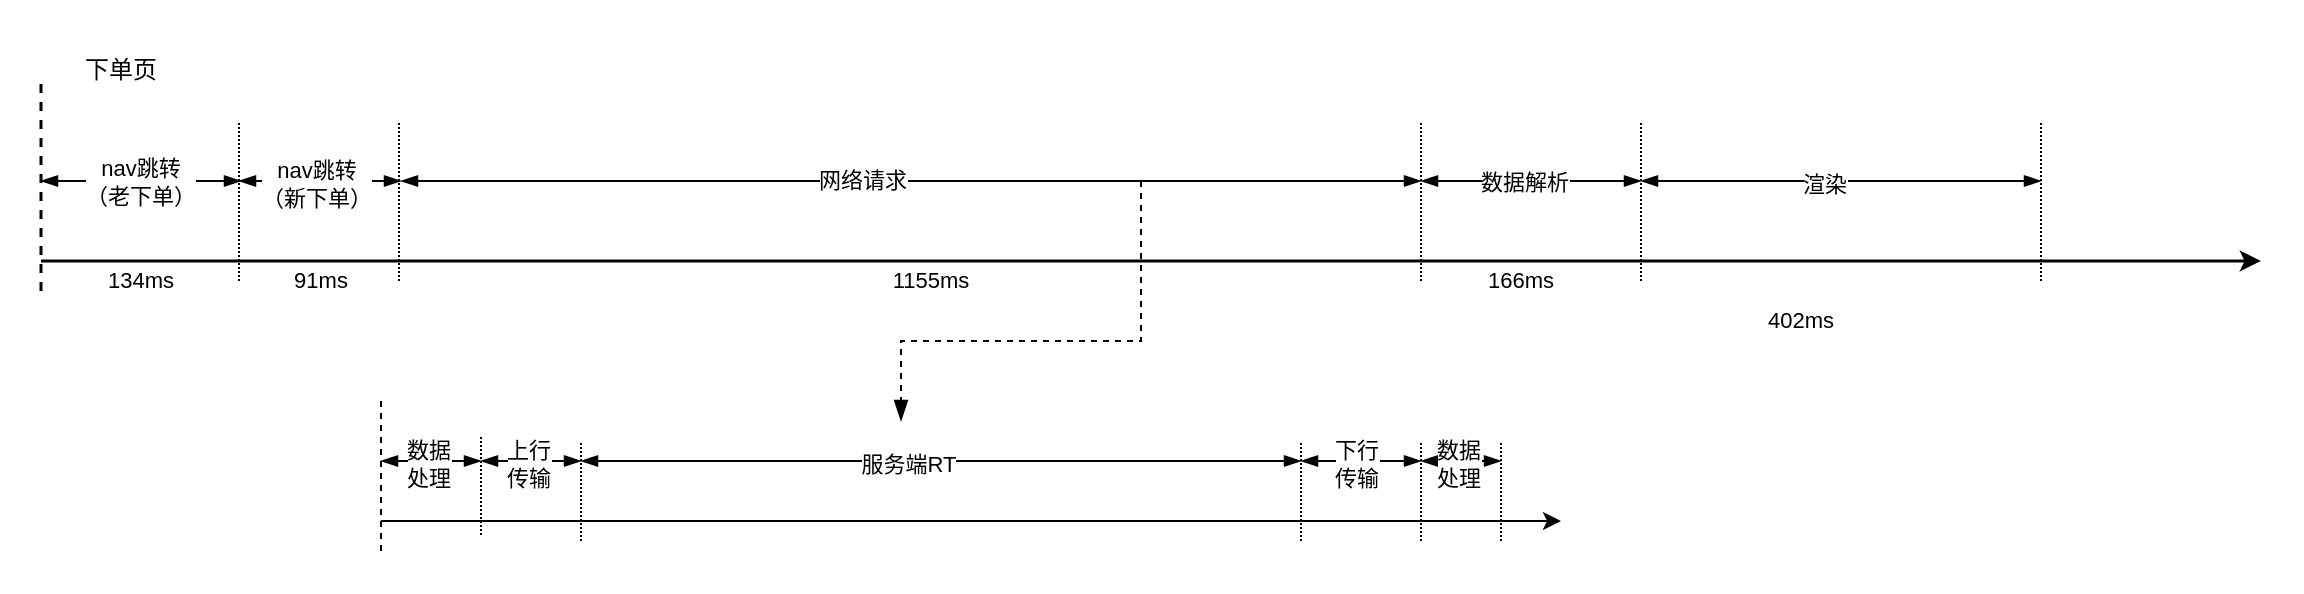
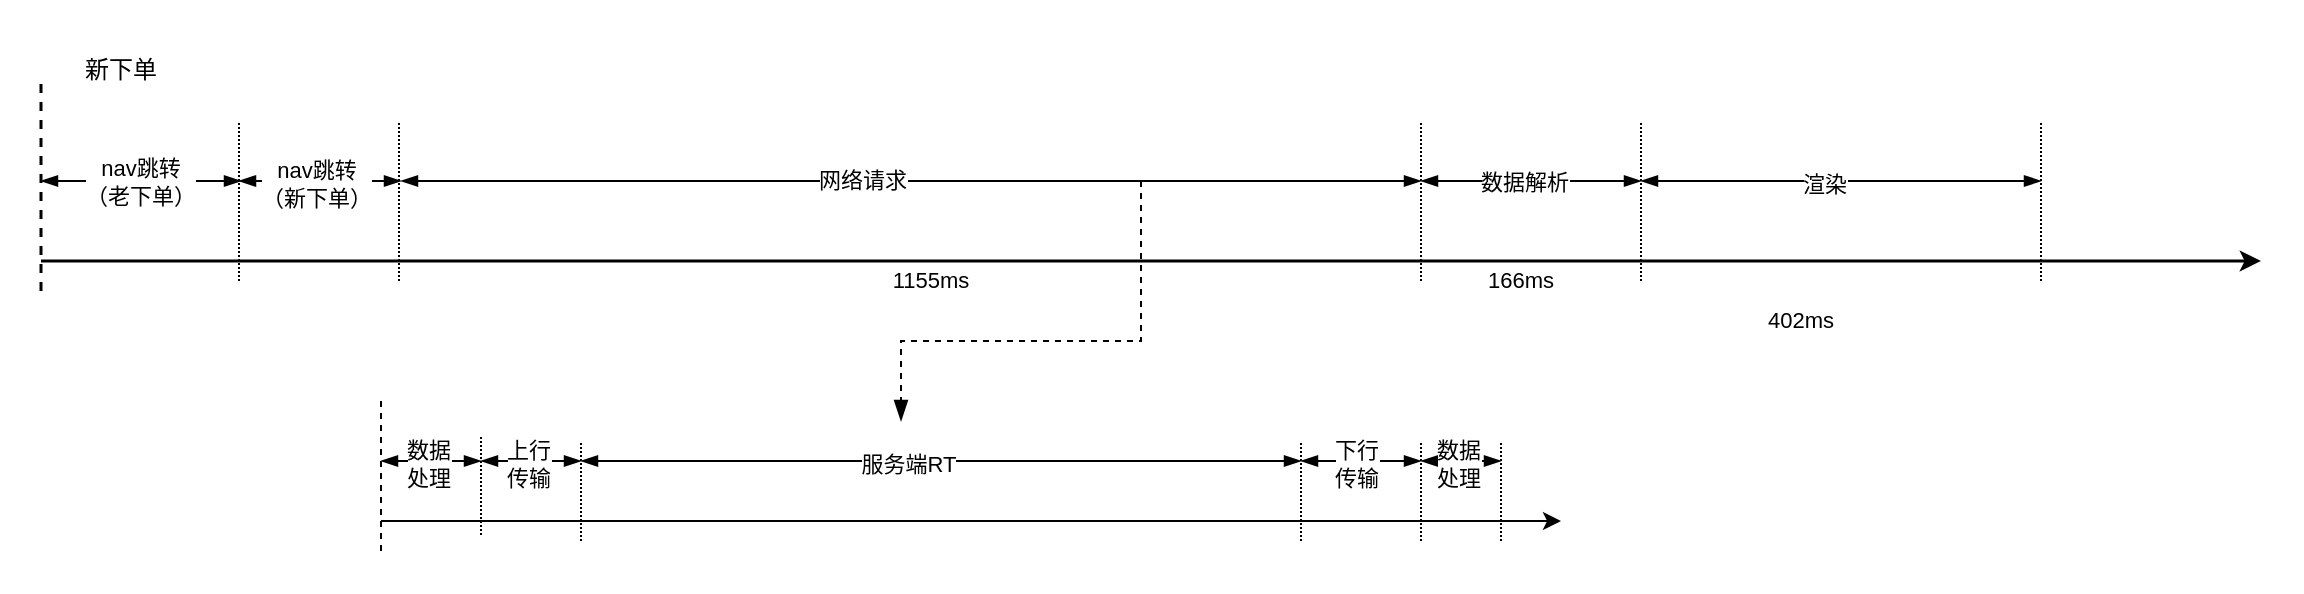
(122, 71) -> (122, 71)
(141, 281) -> none
(321, 281) -> none
